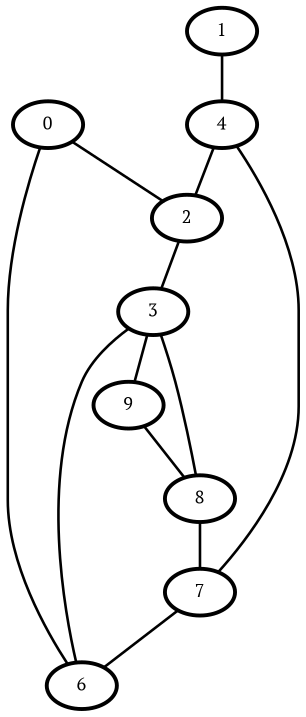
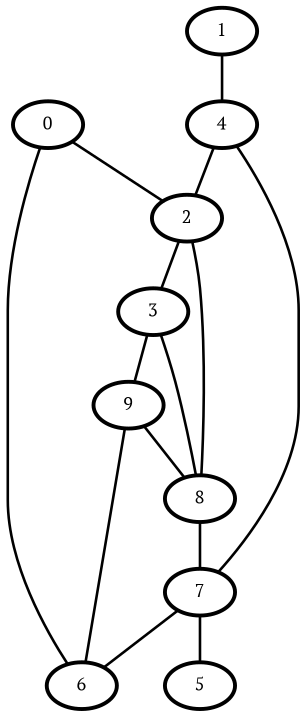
none -> (204, 358)
(60, 486) -> (105, 546)
none -> (200, 686)
